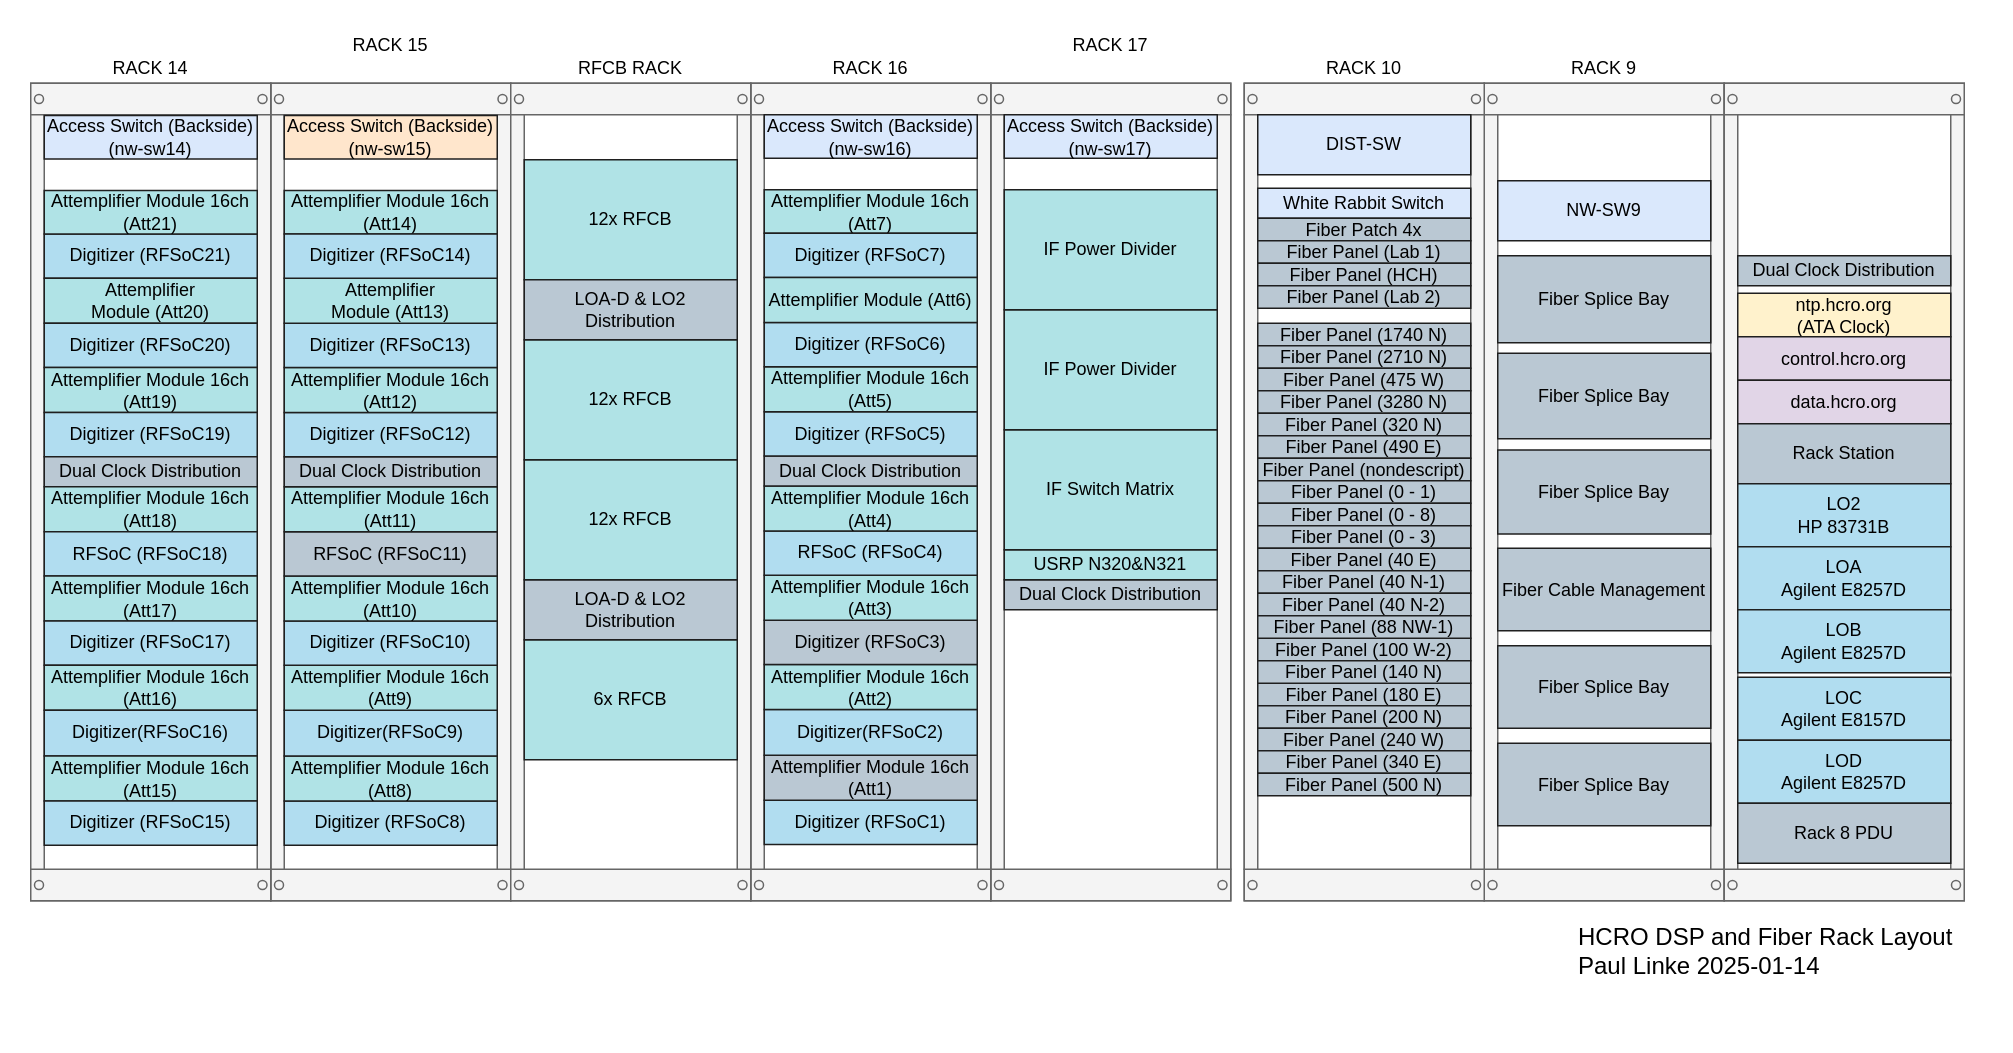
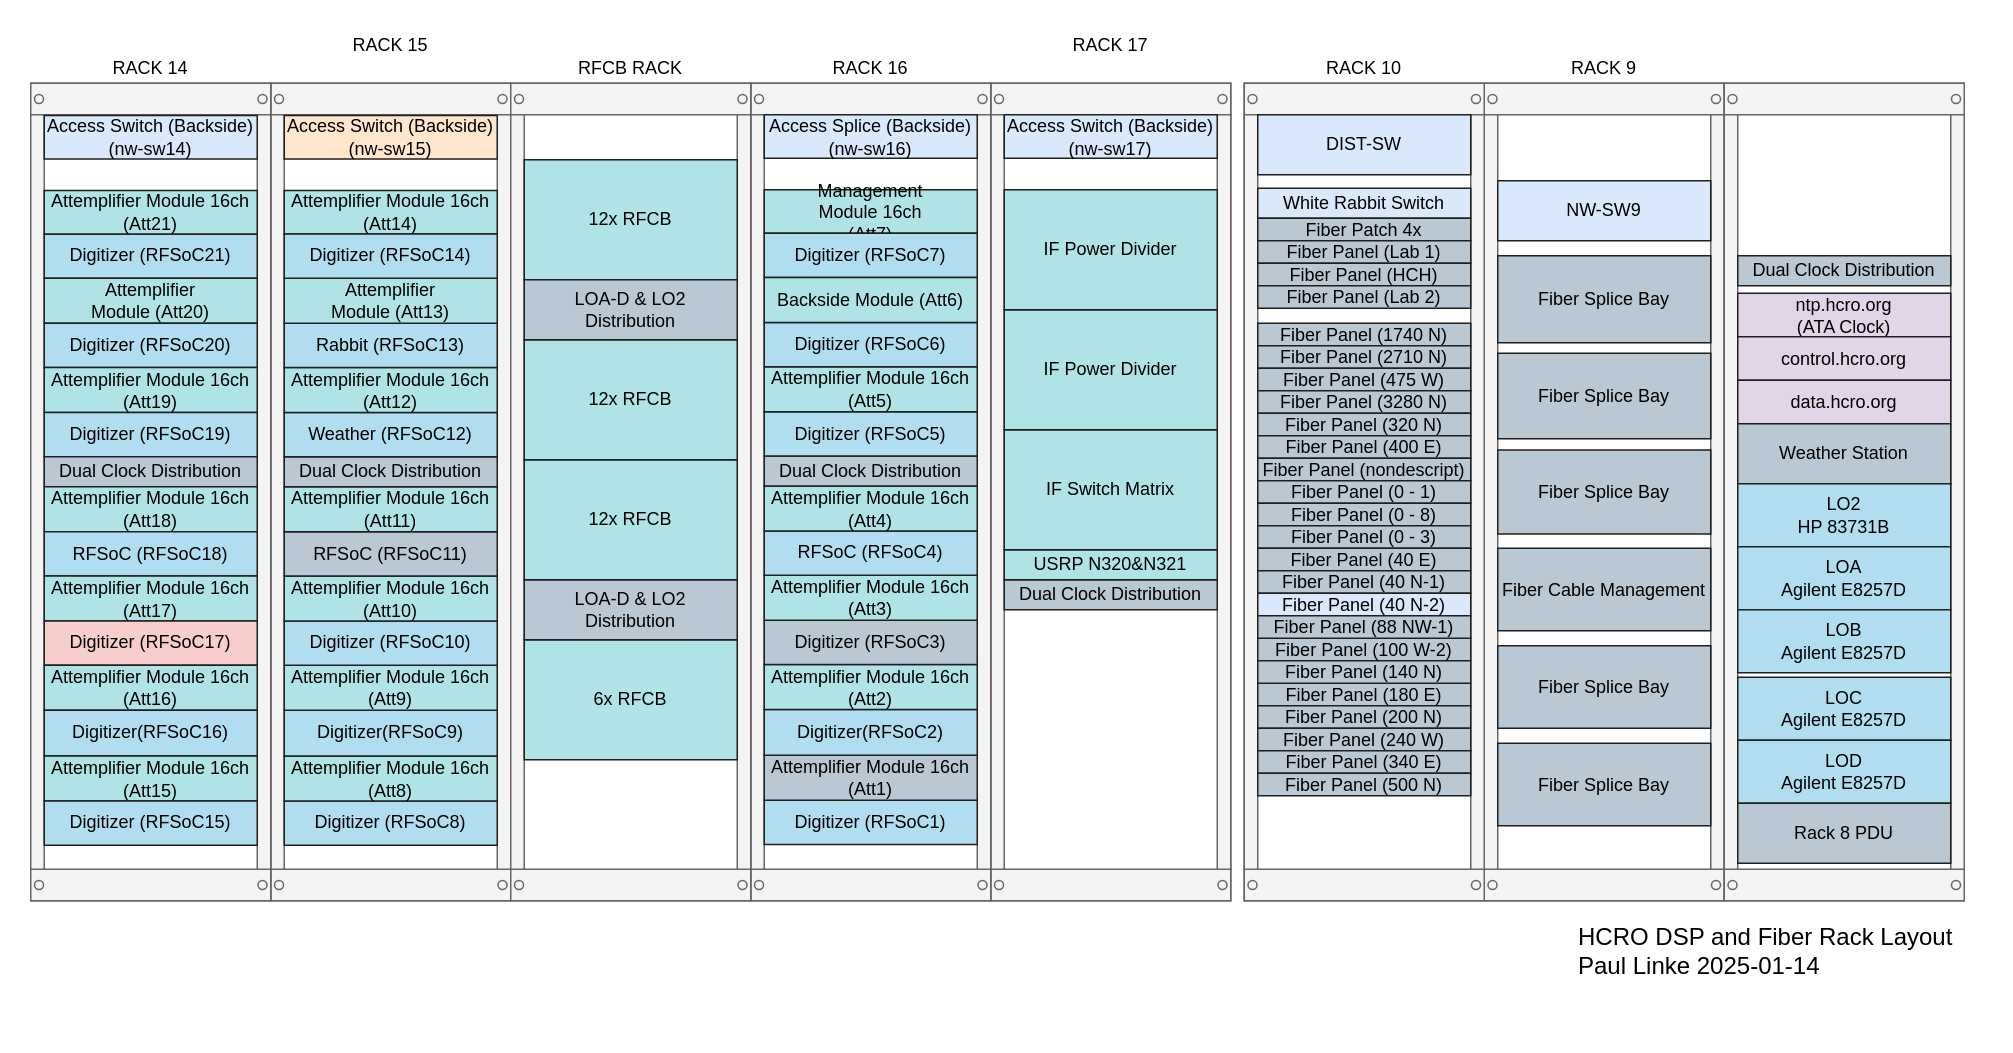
(871, 137) -> (871, 137)
(871, 212) -> (871, 212)
(871, 301) -> (871, 301)
(1844, 315) -> (1844, 315)
(391, 346) -> (391, 346)
(391, 434) -> (391, 434)
(1364, 448) -> (1364, 448)
(1844, 454) -> (1844, 454)
(1364, 605) -> (1364, 605)
(151, 643) -> (151, 643)
(1844, 709) -> (1844, 709)
